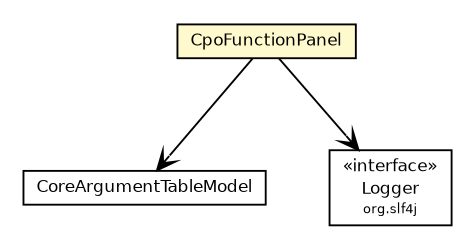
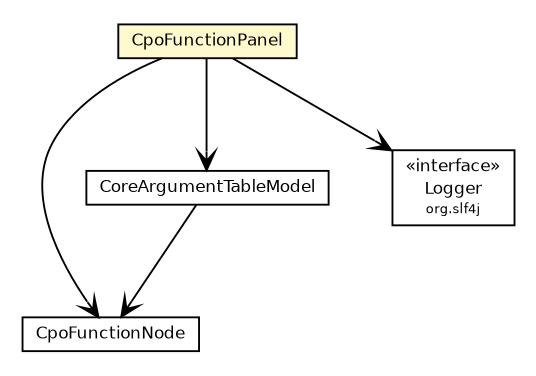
none -> (111, 334)
